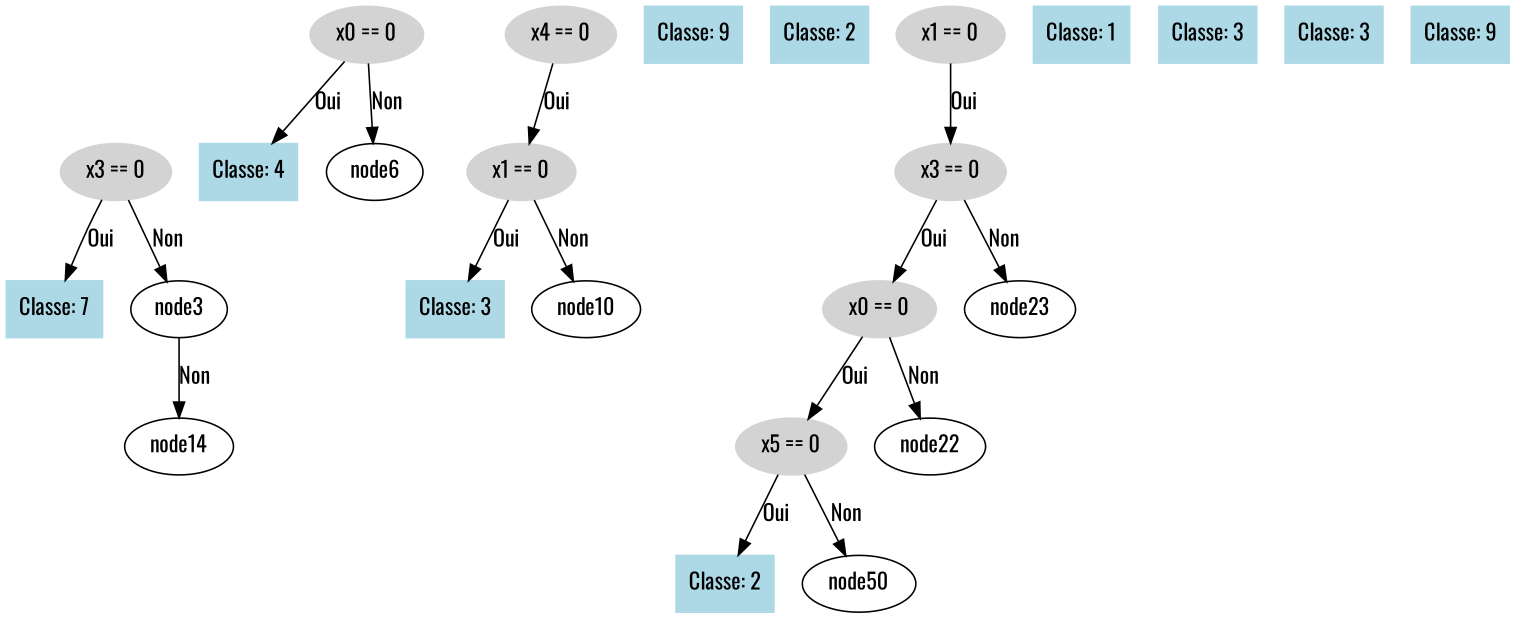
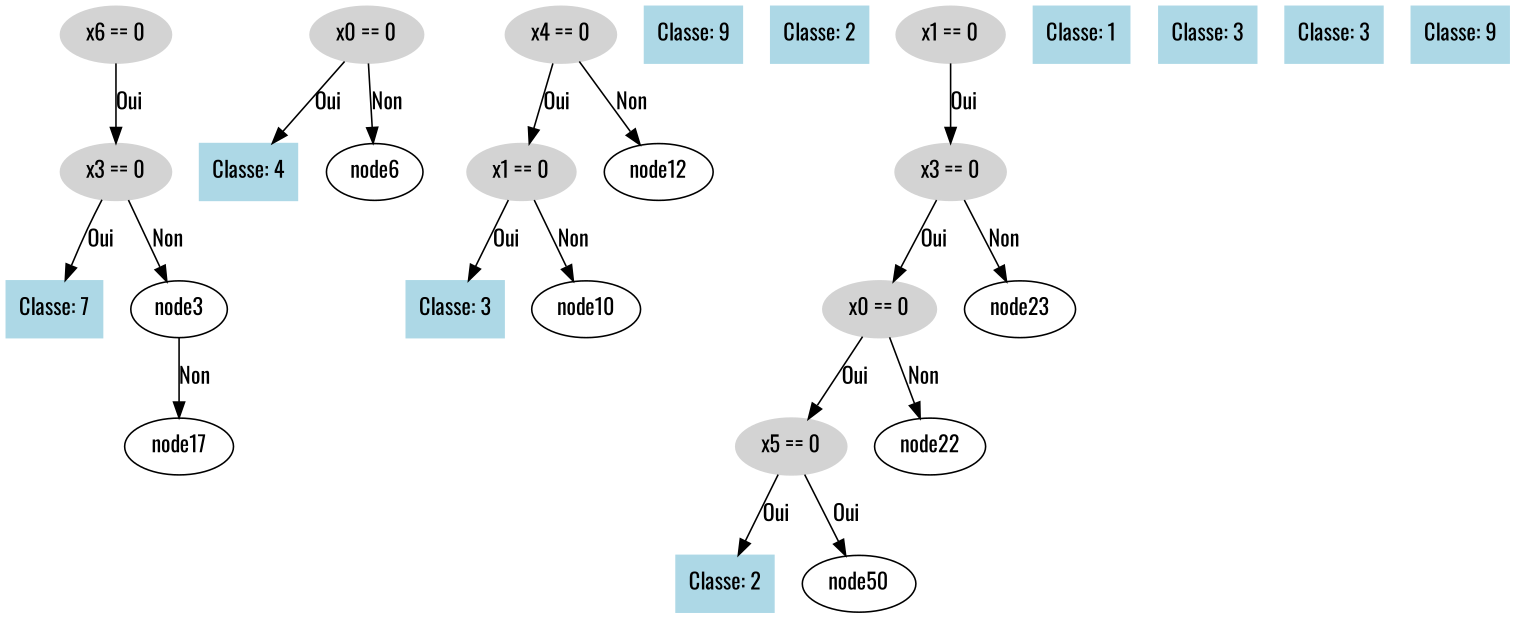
none -> (116, 35)
none -> (659, 172)
(179, 447) -> (179, 447)
(846, 515) -> (846, 515)
